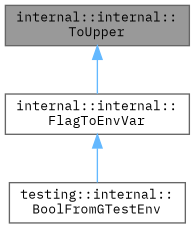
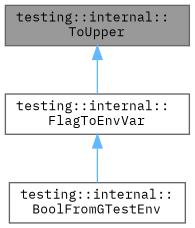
(97, 26) -> (97, 26)
(97, 114) -> (97, 114)
